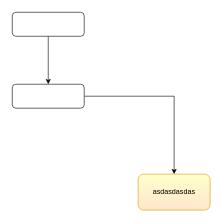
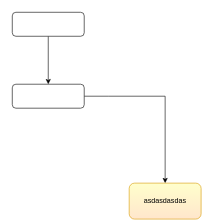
(174, 192) -> (165, 201)
